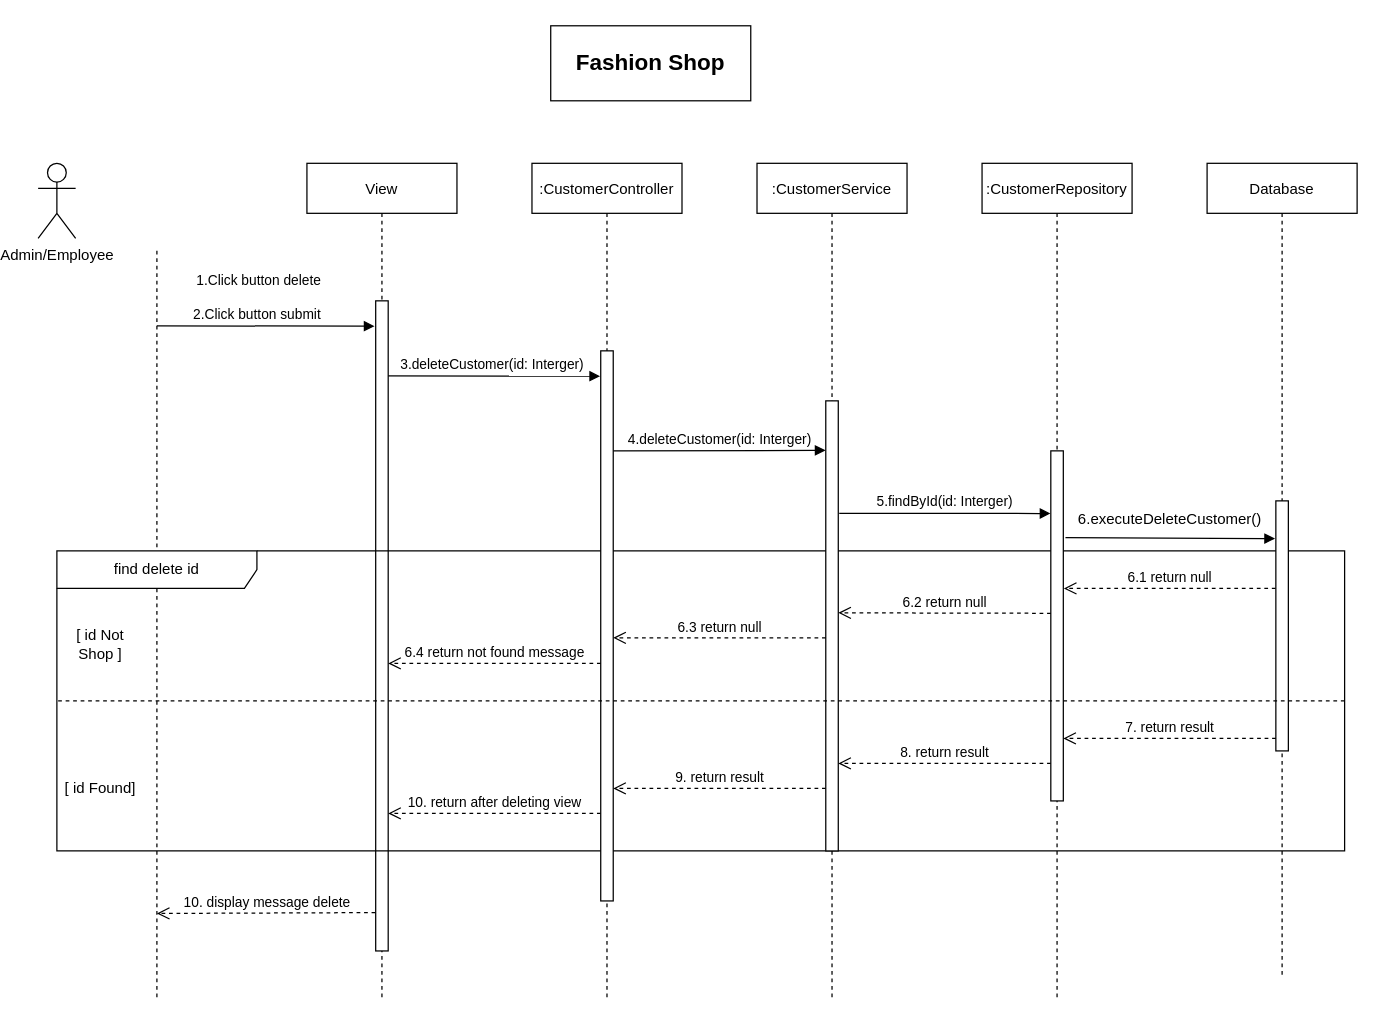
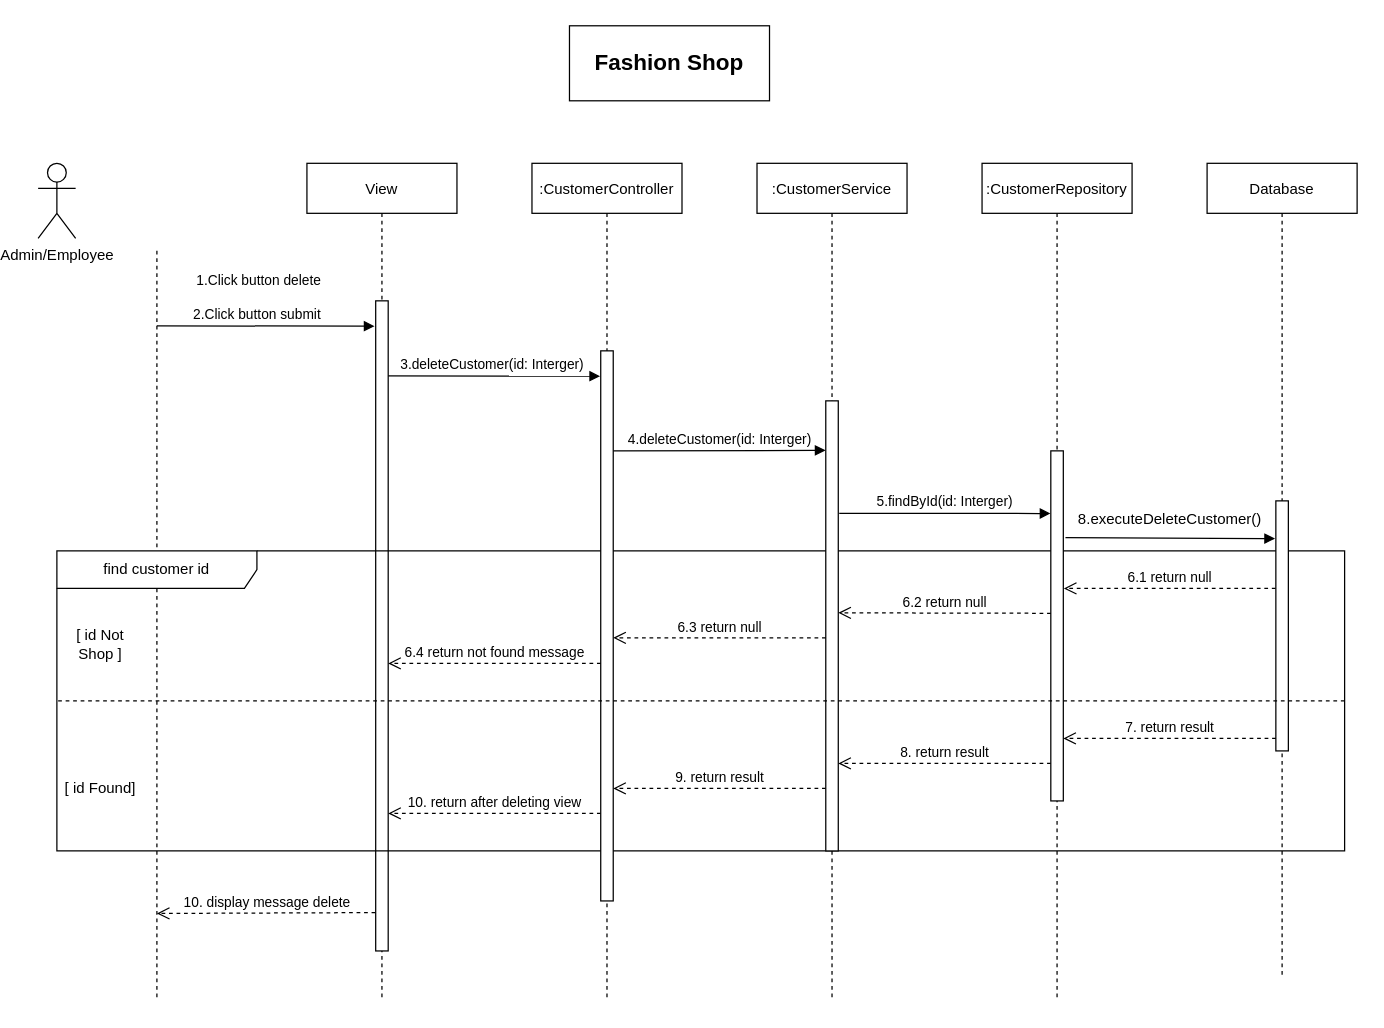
(651, 63) -> (669, 63)
(1170, 519) -> (1170, 519)
(157, 569) -> (157, 569)
